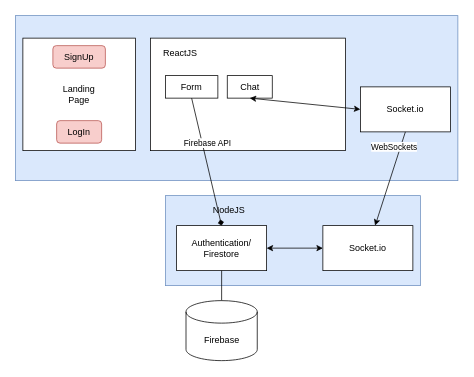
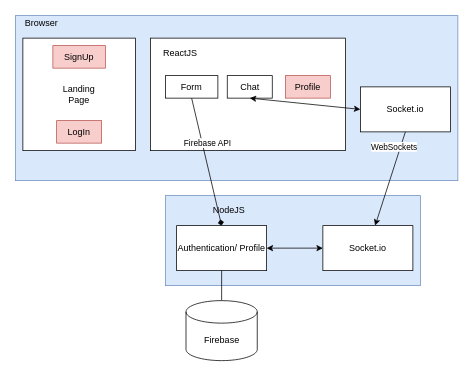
none -> (42, 23)
(79, 57) -> (79, 57)
none -> (308, 87)
(79, 132) -> (79, 132)
(222, 248) -> (222, 248)
